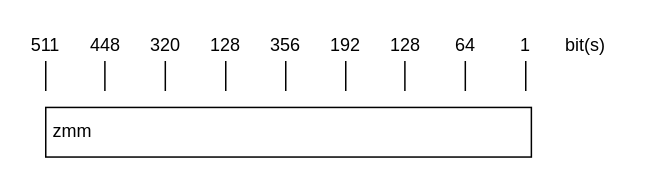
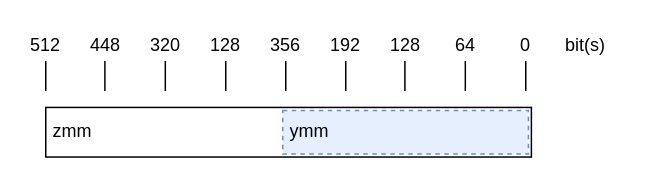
(46, 46) -> (46, 46)
(526, 46) -> (526, 46)
none -> (406, 132)
